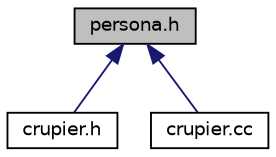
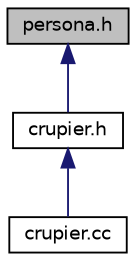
(178, 86) -> (68, 192)
